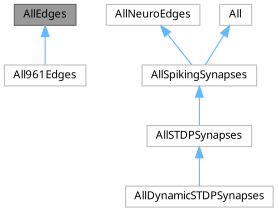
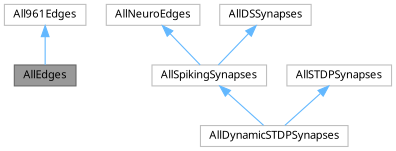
(236, 15) -> (265, 15)
(45, 51) -> (45, 51)
(199, 111) -> (246, 109)
